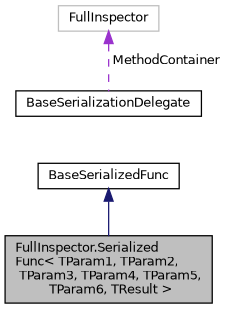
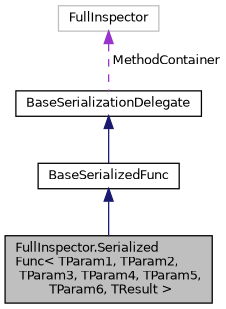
none -> (109, 146)
